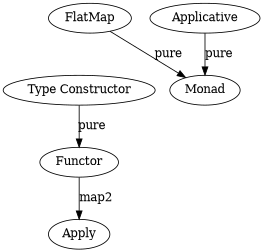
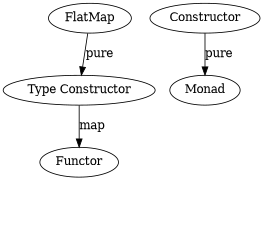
(205, 18) -> (205, 18)
(144, 52) -> (85, 50)
(92, 126) -> (92, 126)
(79, 234) -> none
